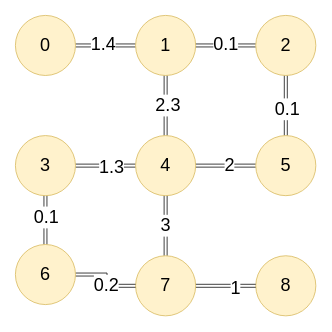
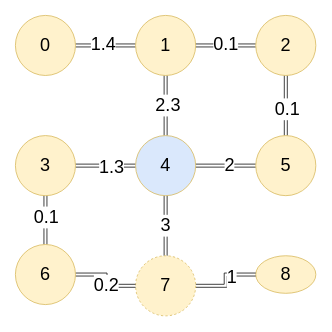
(165, 165) -> (165, 165)
(165, 285) -> (165, 285)
(285, 285) -> (285, 274)
